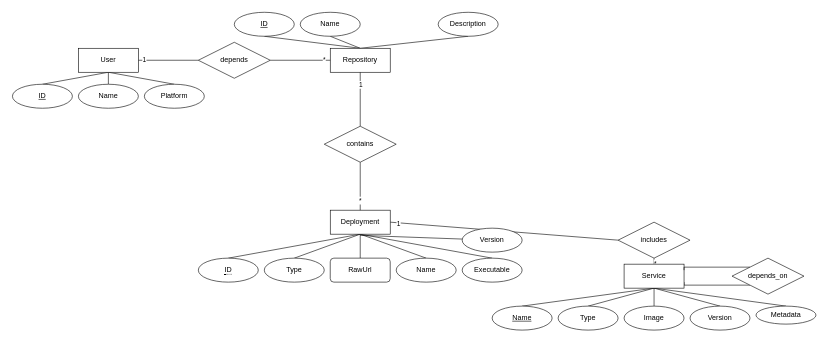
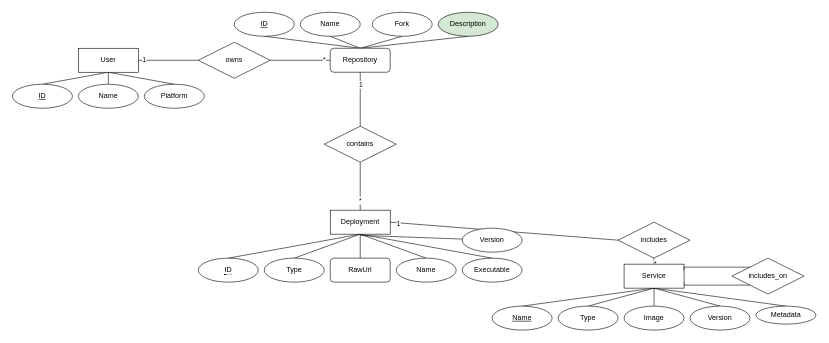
none -> (402, 24)
(468, 24) -> (468, 24)
none -> (385, 41)
(234, 60) -> (234, 60)
(360, 60) -> (360, 60)
(768, 276) -> (768, 276)
